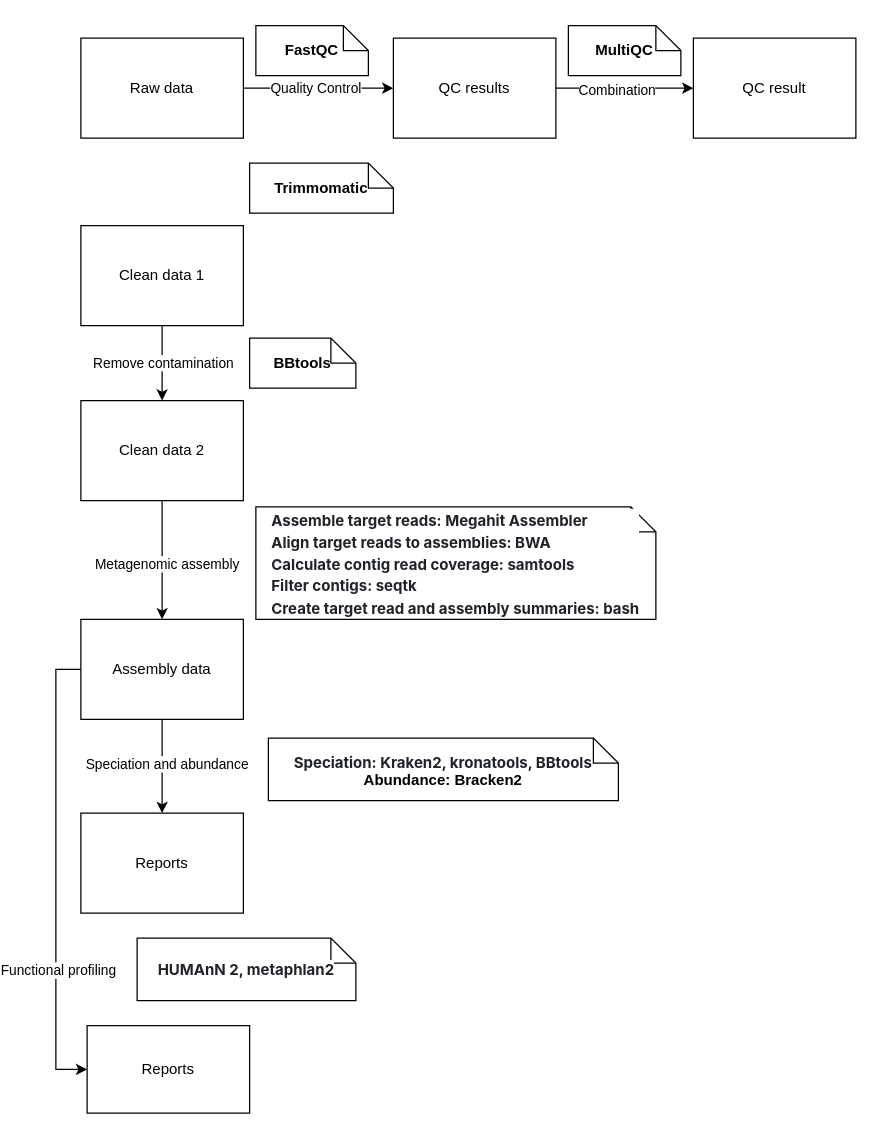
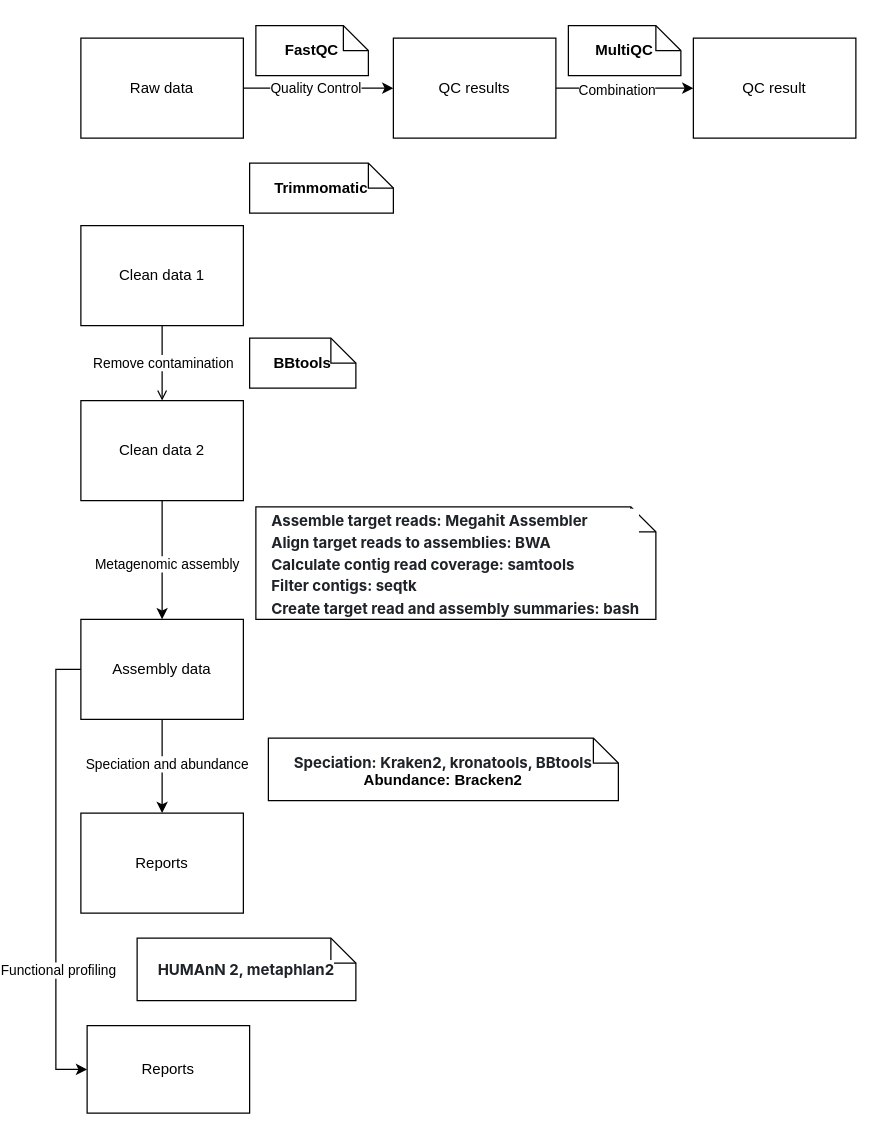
(162, 391) -> (162, 392)
